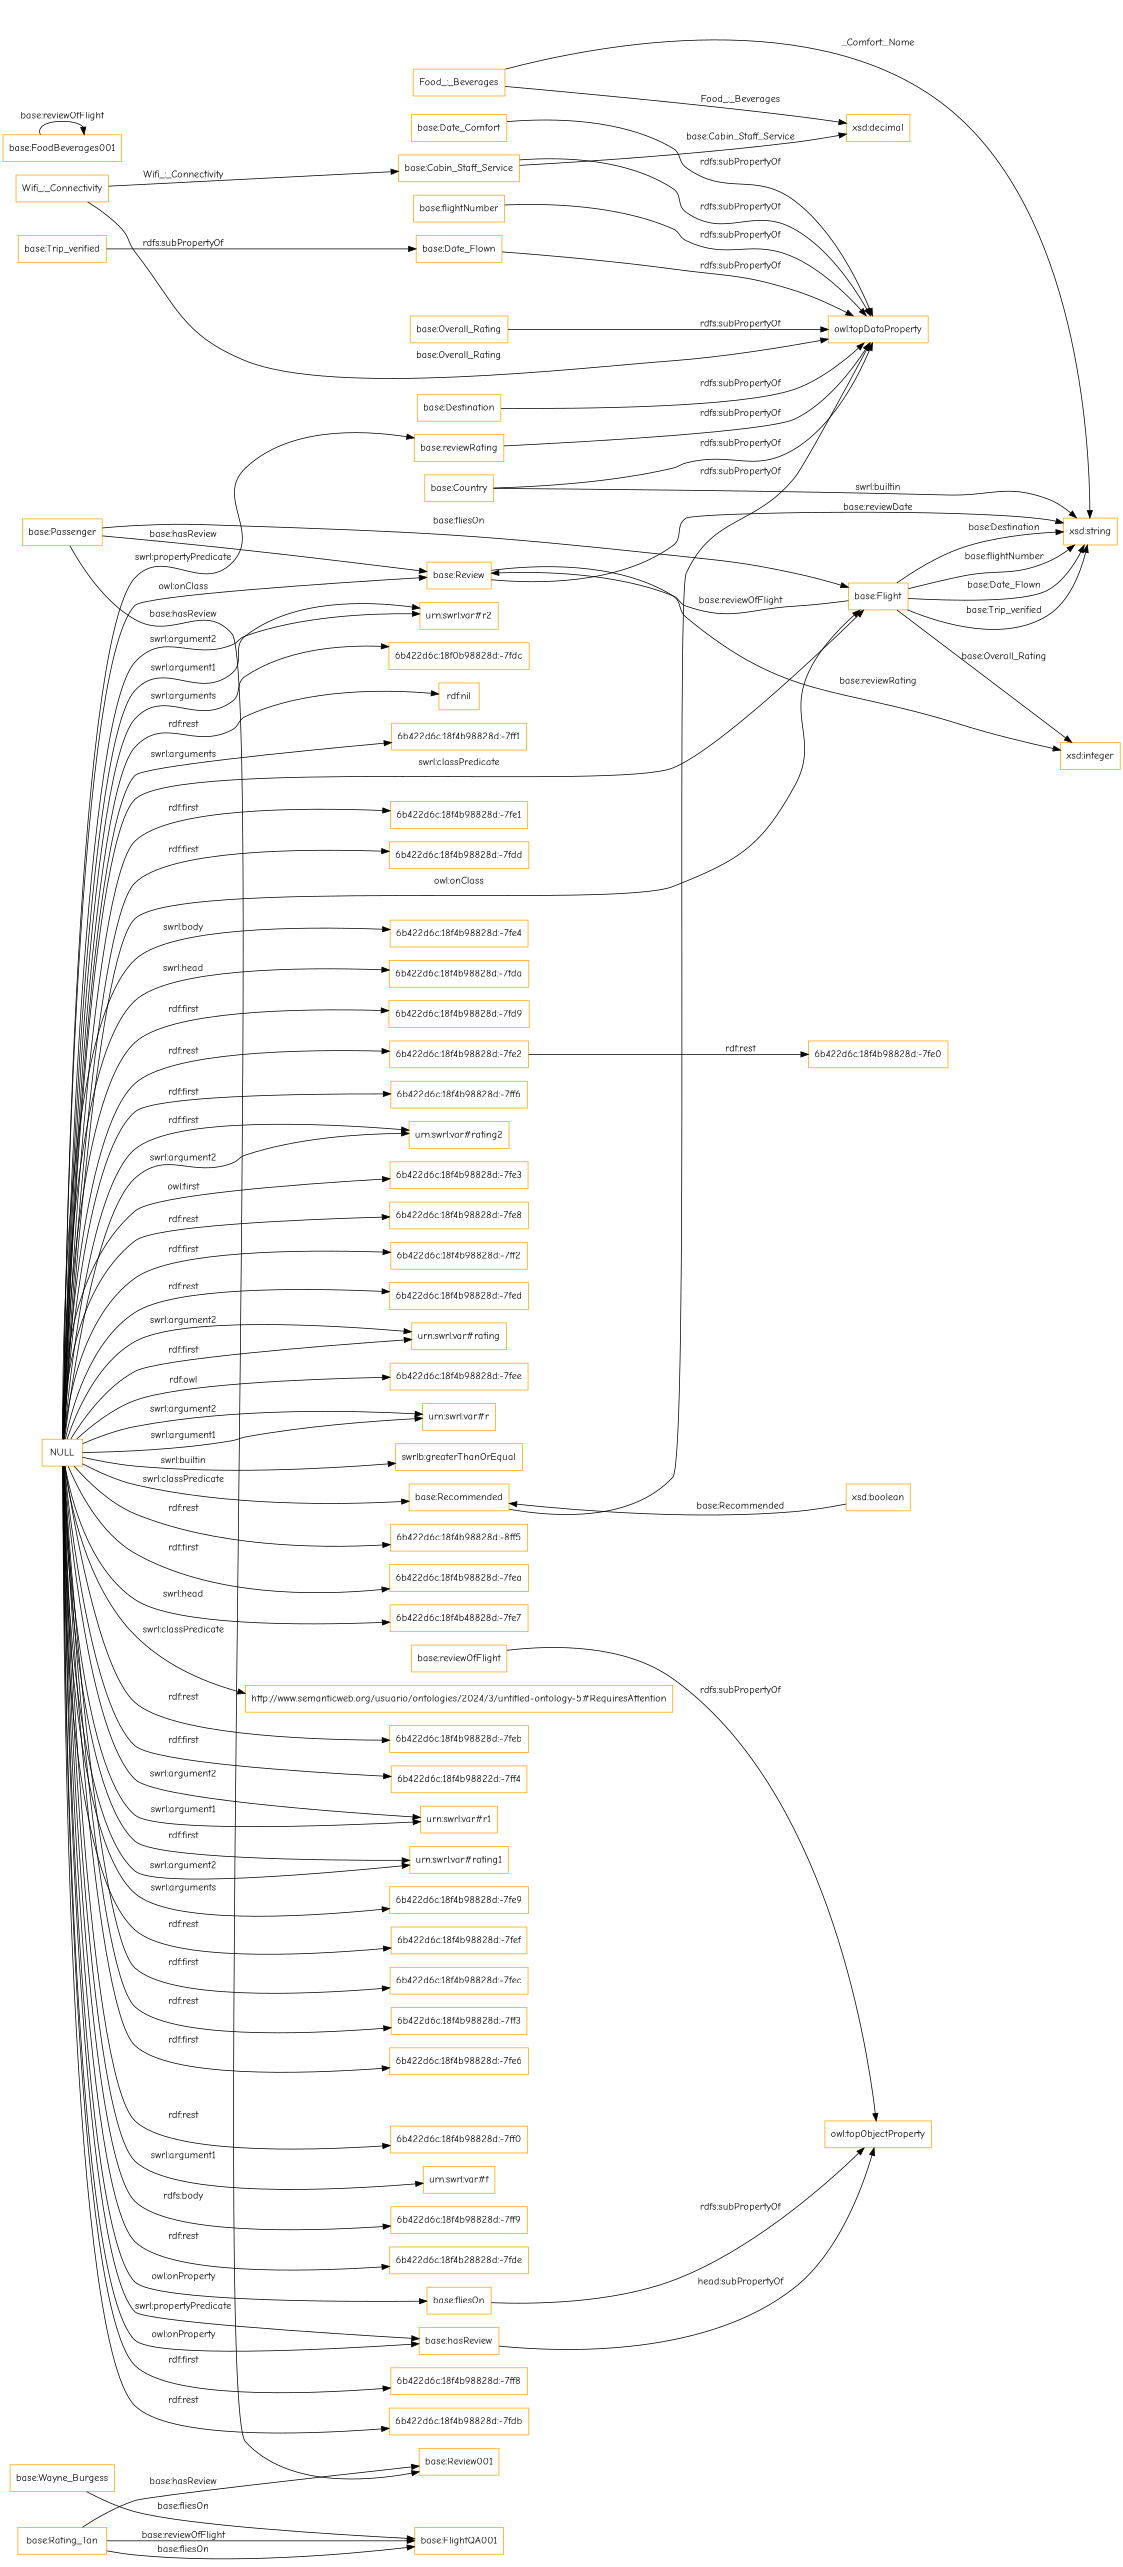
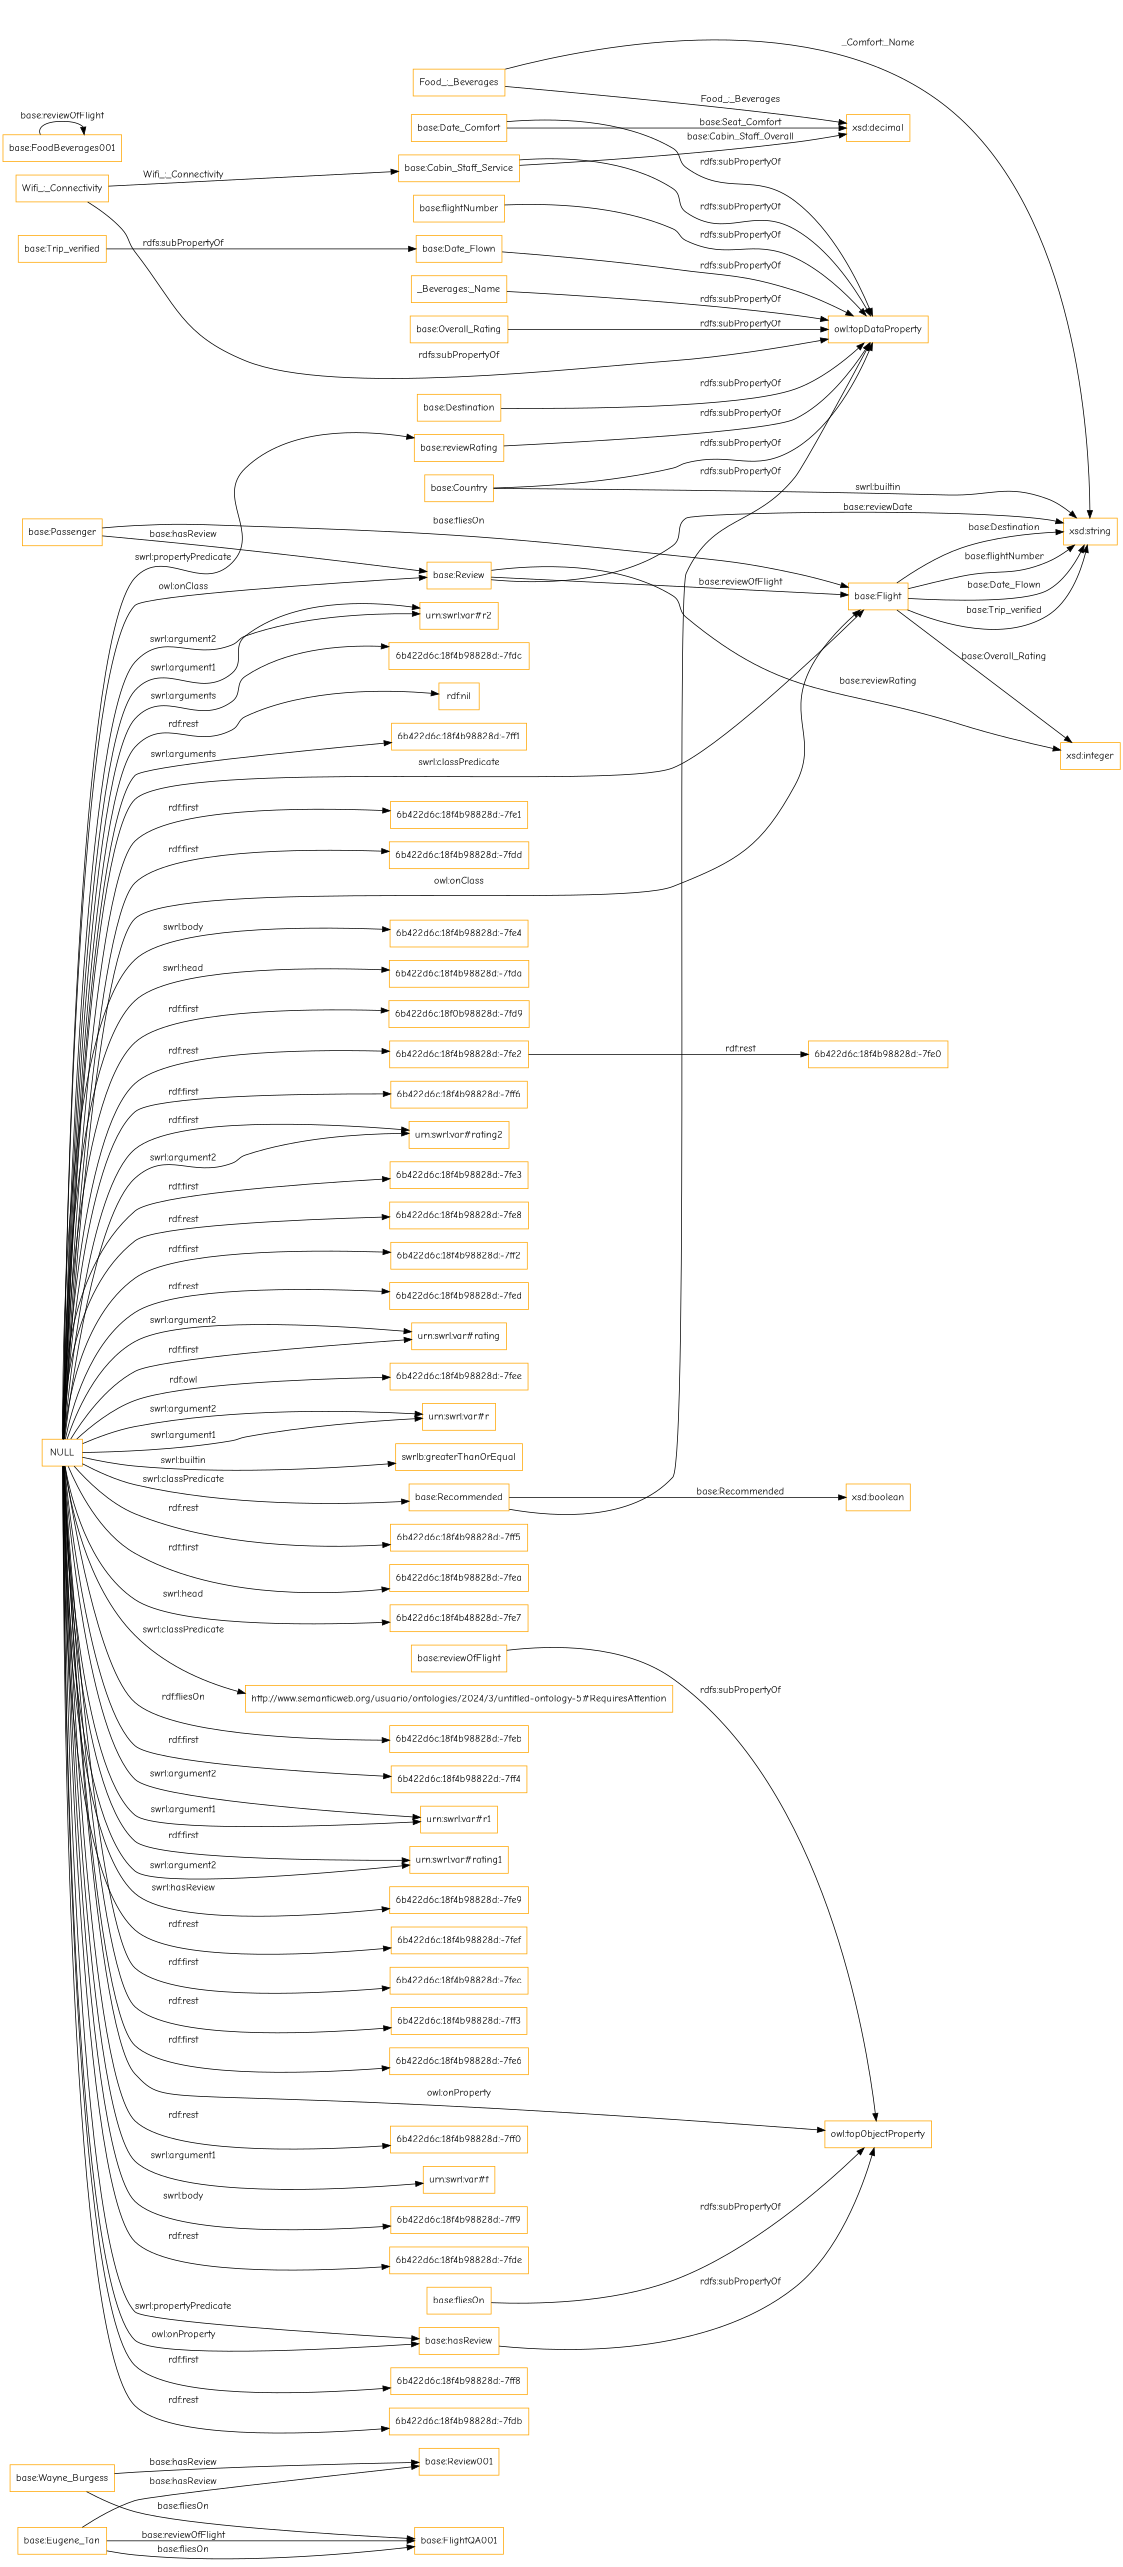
none -> (673, 128)
(741, 137) -> (741, 137)
none -> (459, 289)
(459, 355) -> (459, 355)
(689, 607) -> (666, 586)
(459, 656) -> (459, 656)
(459, 1014) -> (459, 1014)
(183, 1187) -> (183, 1187)
(682, 1515) -> (674, 1497)
(238, 1525) -> (263, 2467)
(459, 1538) -> (459, 1538)
(183, 1697) -> (183, 1697)
(183, 1888) -> (183, 1888)
(106, 2185) -> (167, 2093)
(183, 2196) -> (183, 2196)
(459, 2260) -> (459, 2260)
(741, 2282) -> (741, 2282)
(62, 2541) -> (62, 2541)
